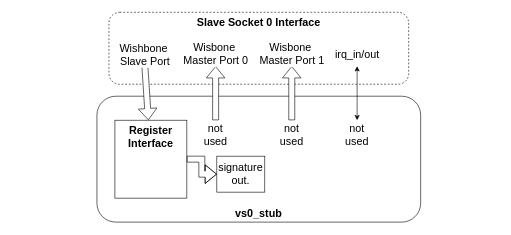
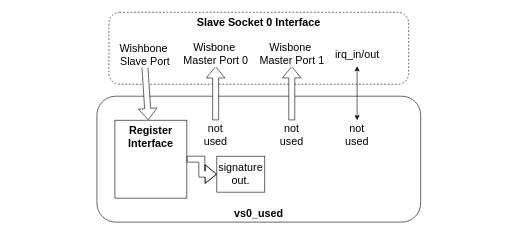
(259, 214) -> (259, 214)
